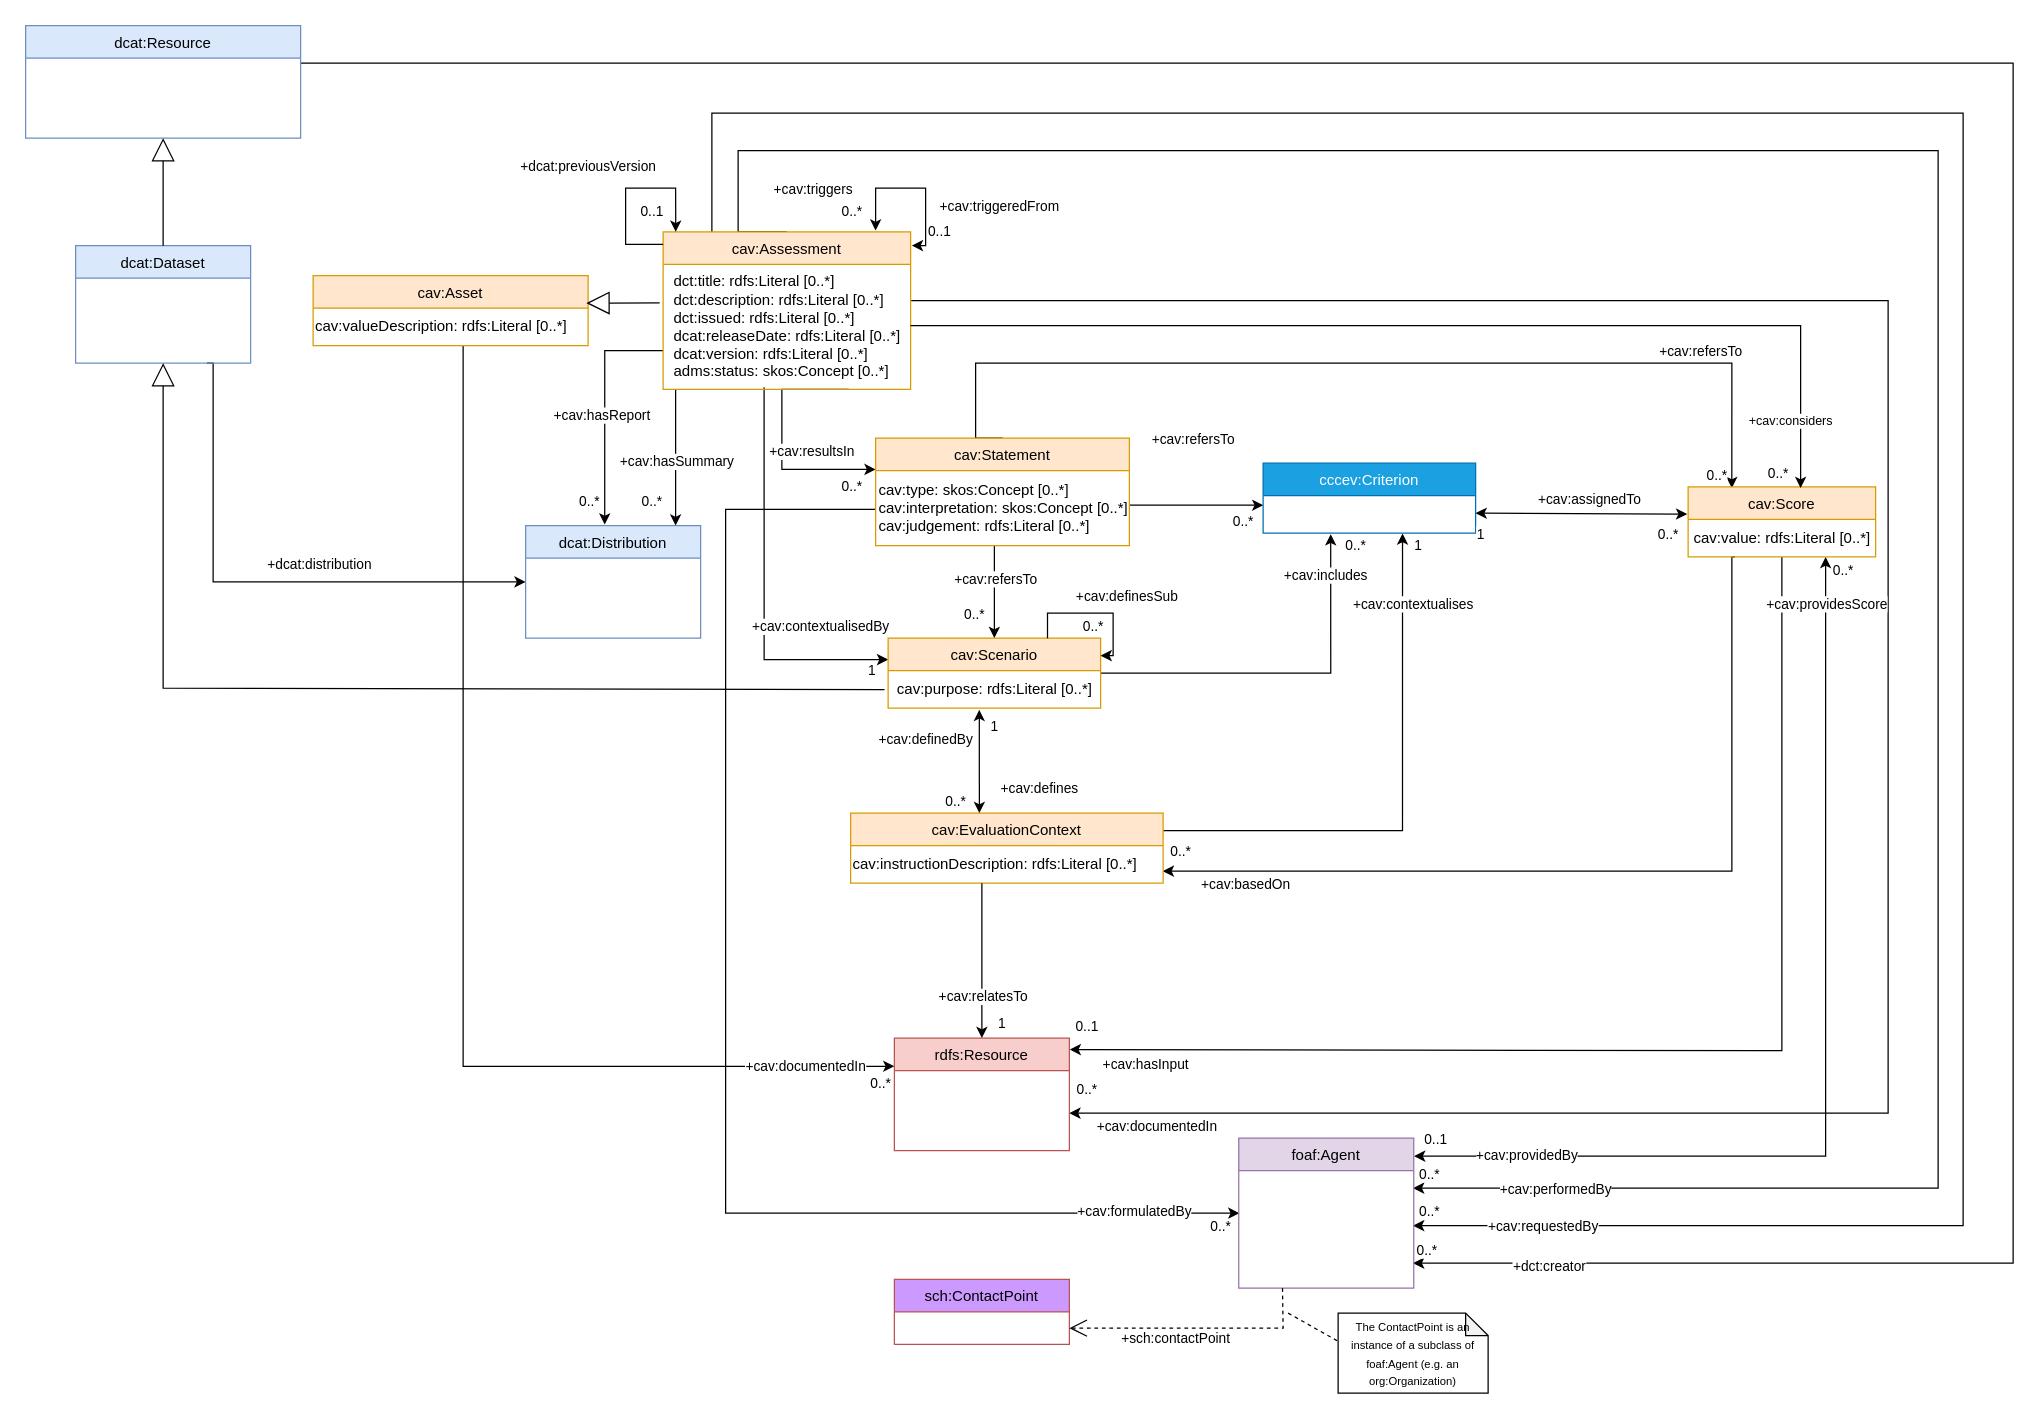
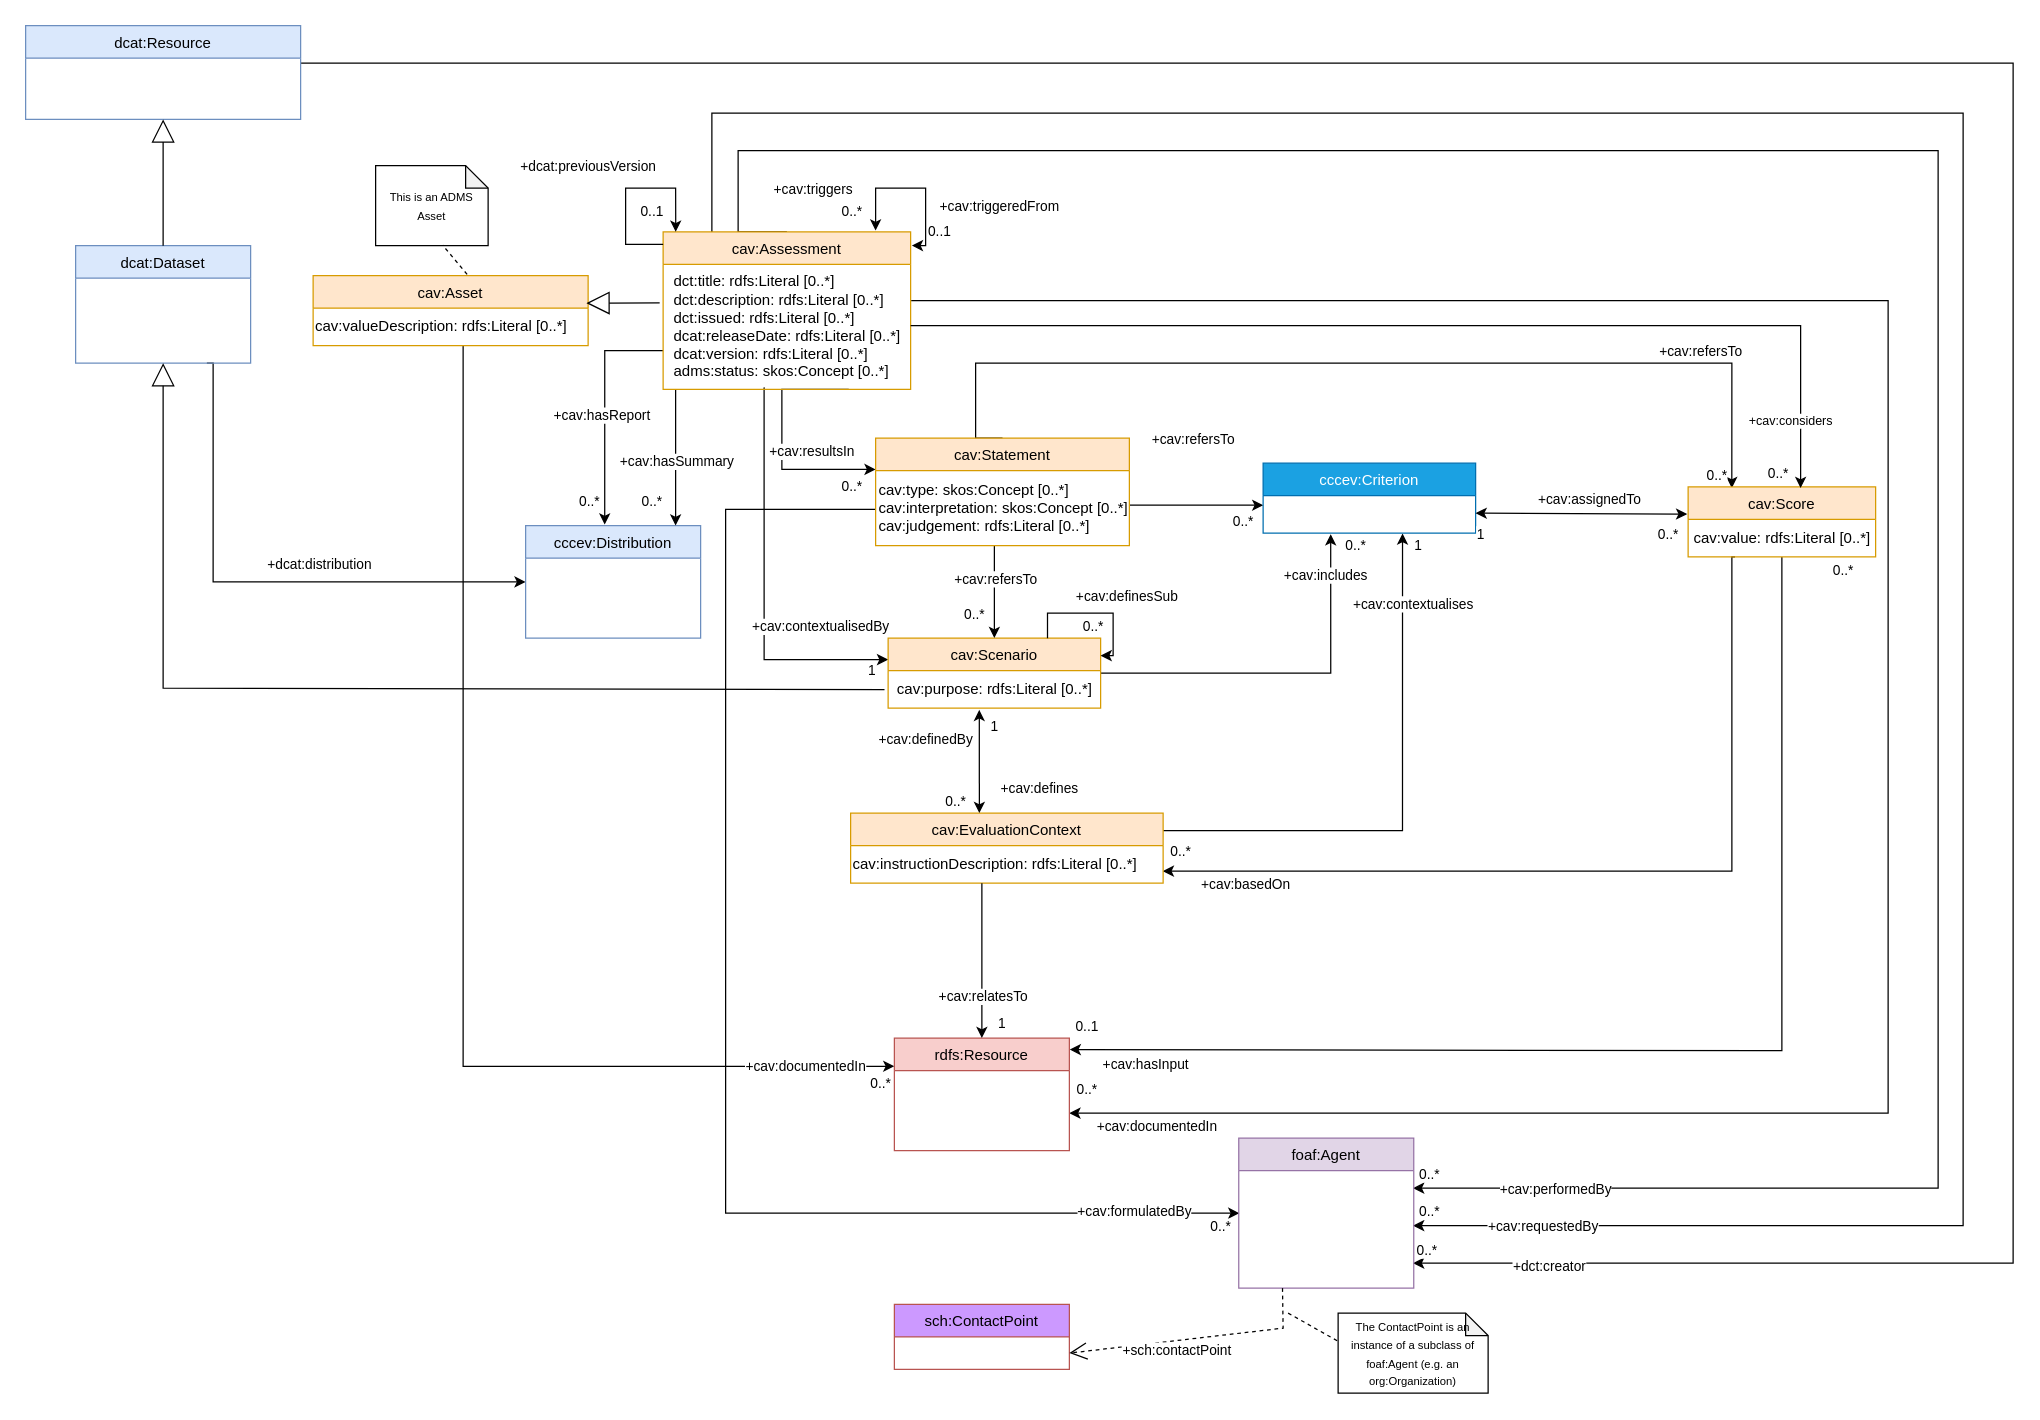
(163, 82) -> (163, 73)
none -> (432, 206)
none -> (455, 260)
(613, 543) -> (613, 543)
(1826, 1062) -> none
(982, 1312) -> (982, 1337)
